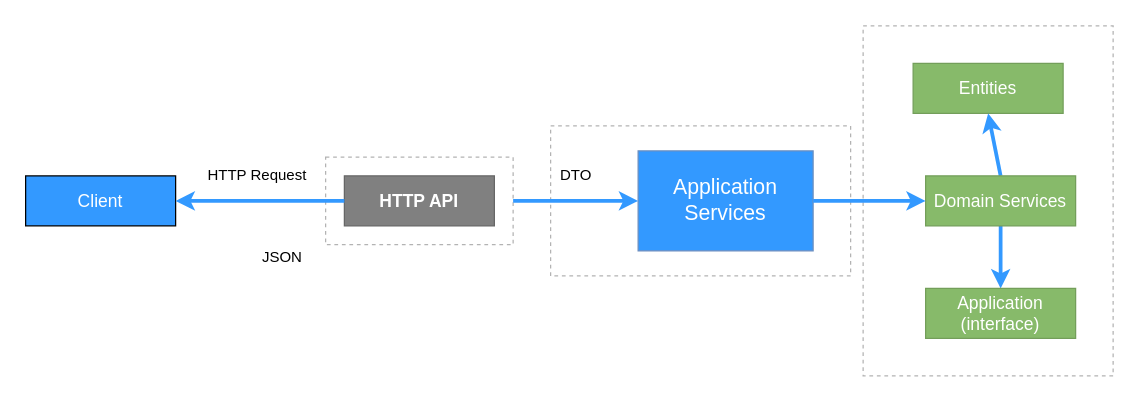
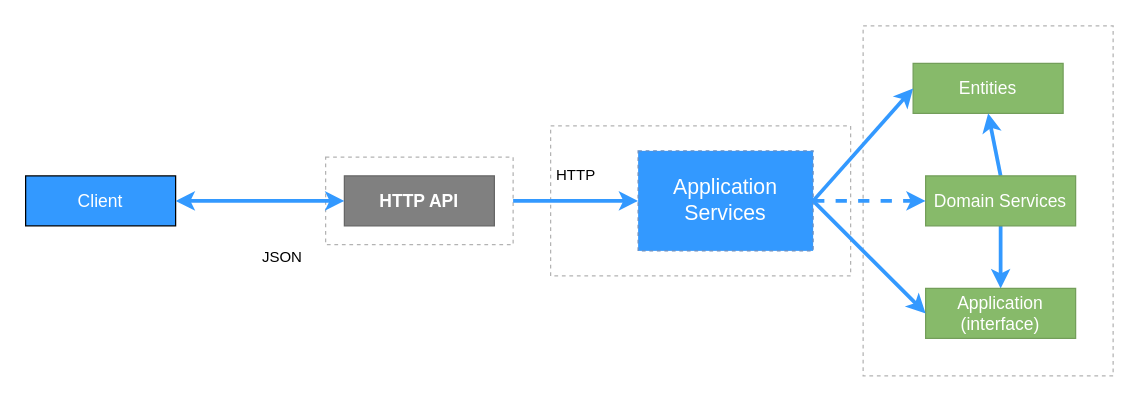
none -> (860, 148)
(257, 176) -> none
(576, 176) -> (576, 176)
(335, 201) -> (329, 201)
(726, 201) -> (726, 201)
(827, 201) -> (827, 201)
none -> (866, 253)
